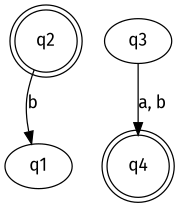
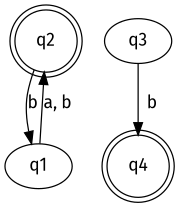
(152, 104) -> (152, 104)
none -> (42, 114)
